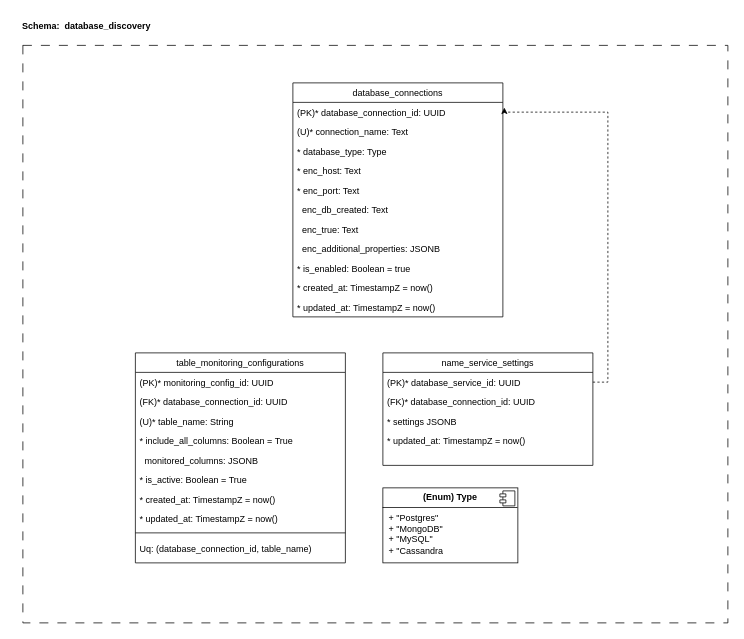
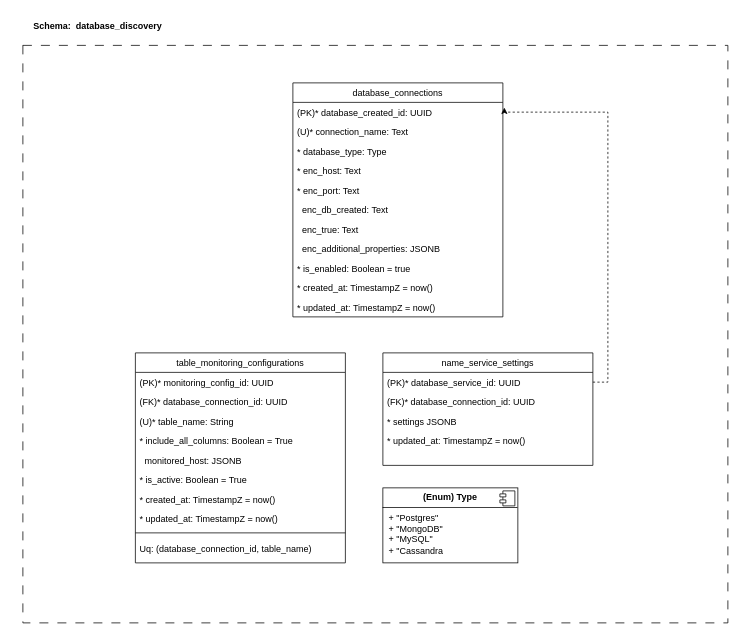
(87, 27) -> (98, 27)
(377, 113) -> (370, 113)
(195, 461) -> (189, 461)
